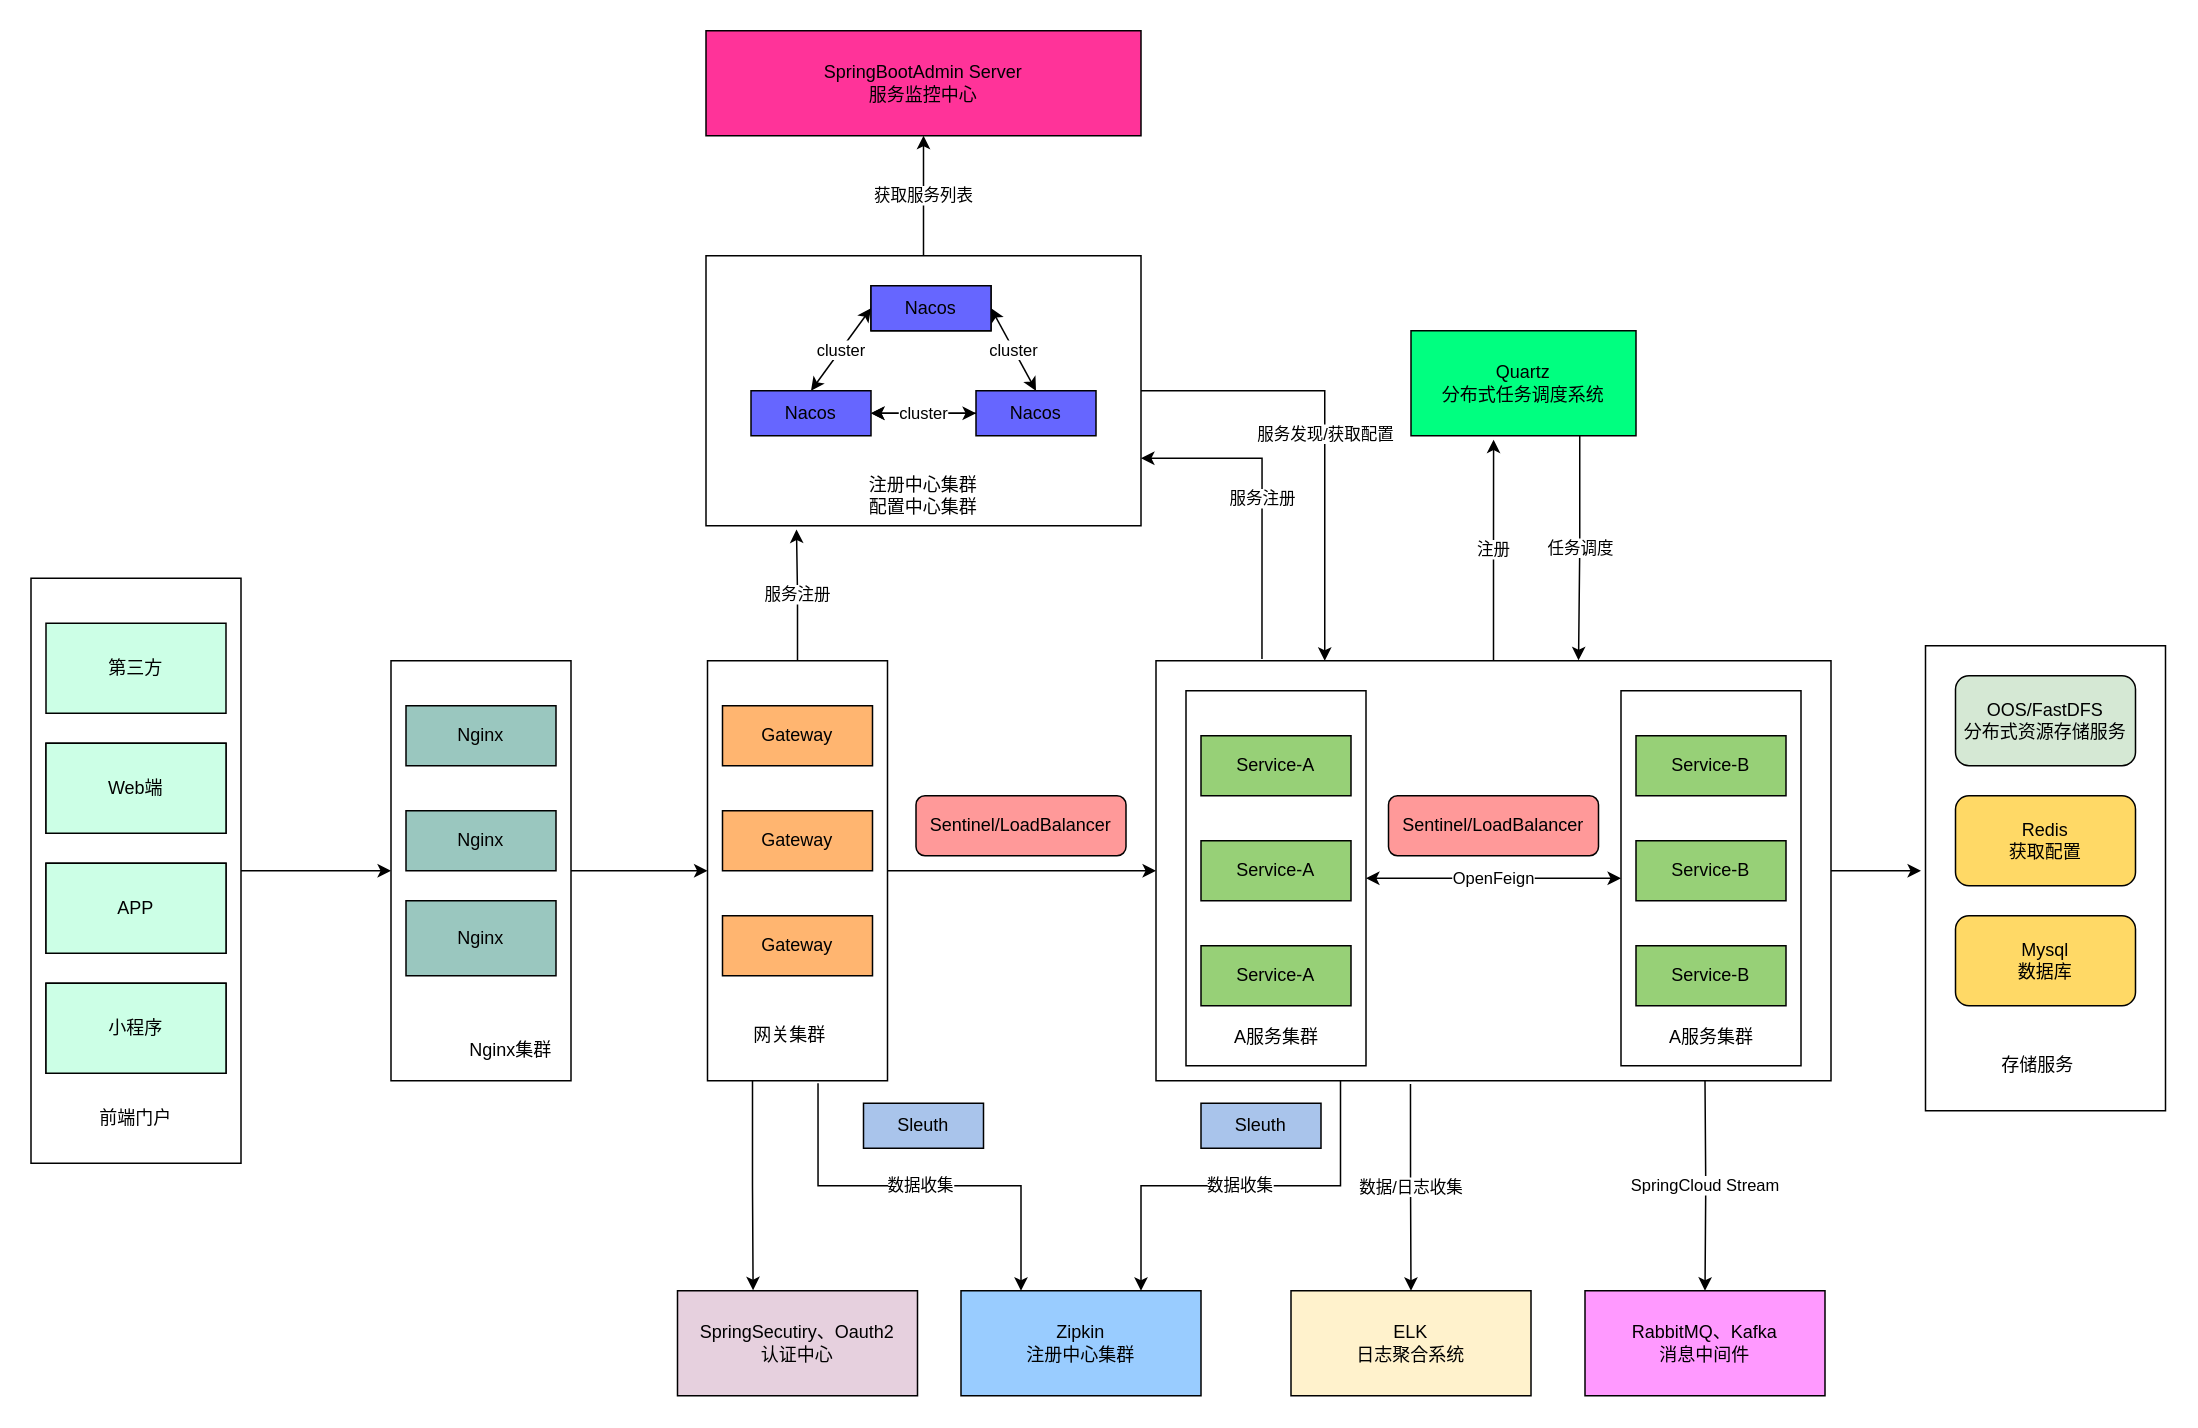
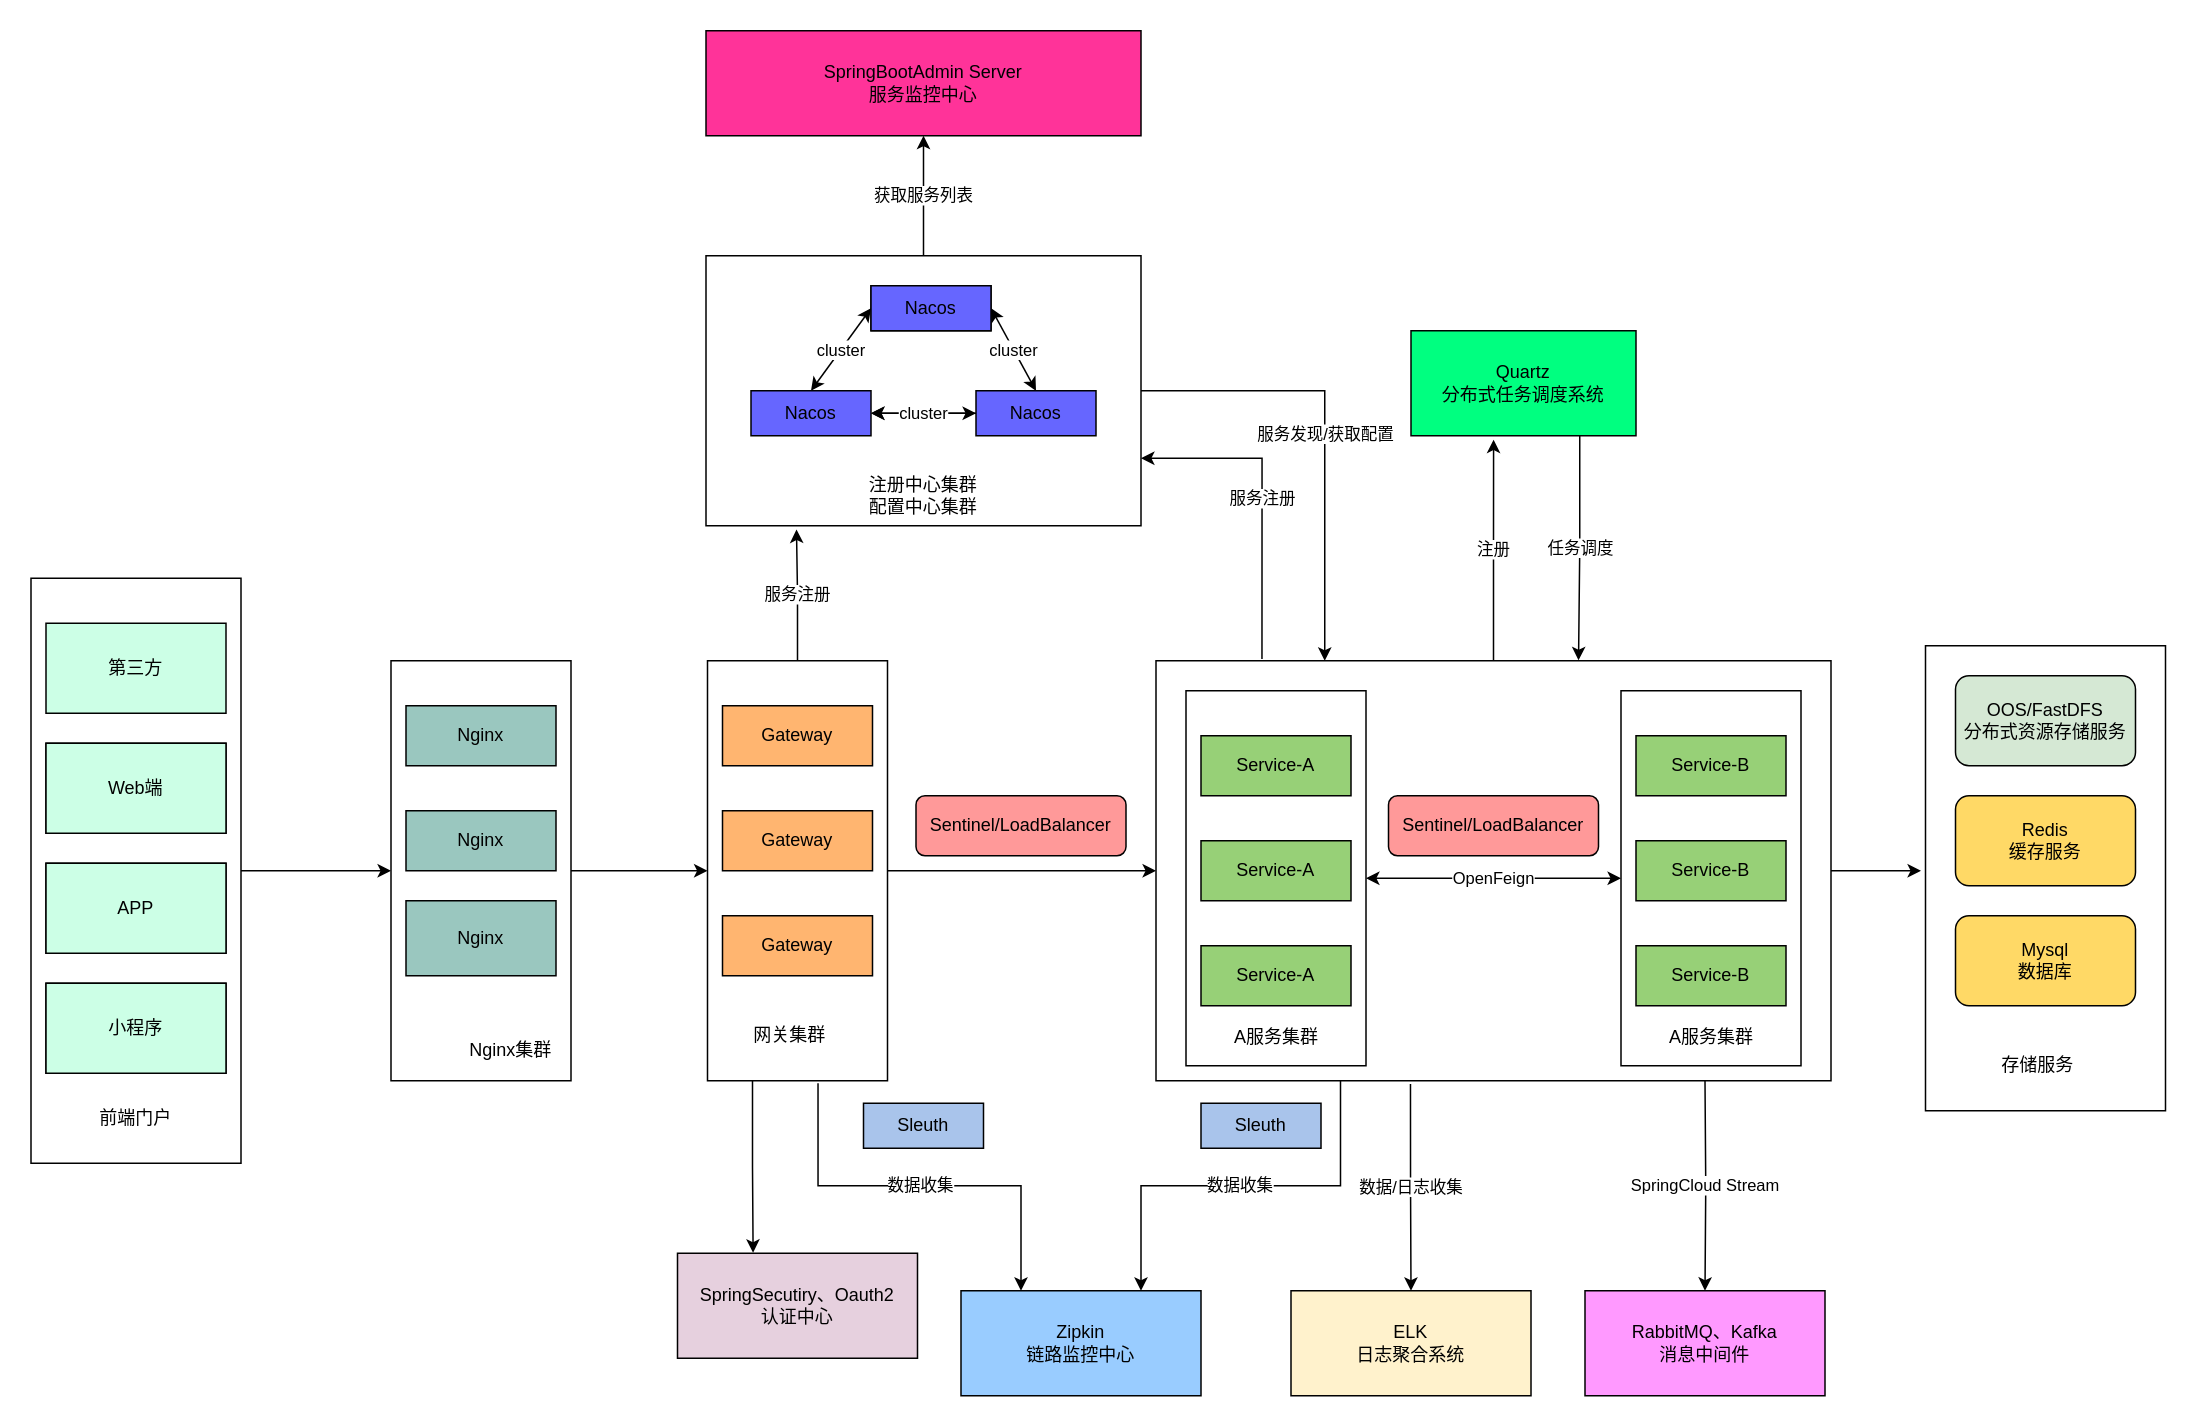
(2045, 841) -> (2045, 841)
(797, 1343) -> (797, 1306)
(1081, 1343) -> (1081, 1343)
